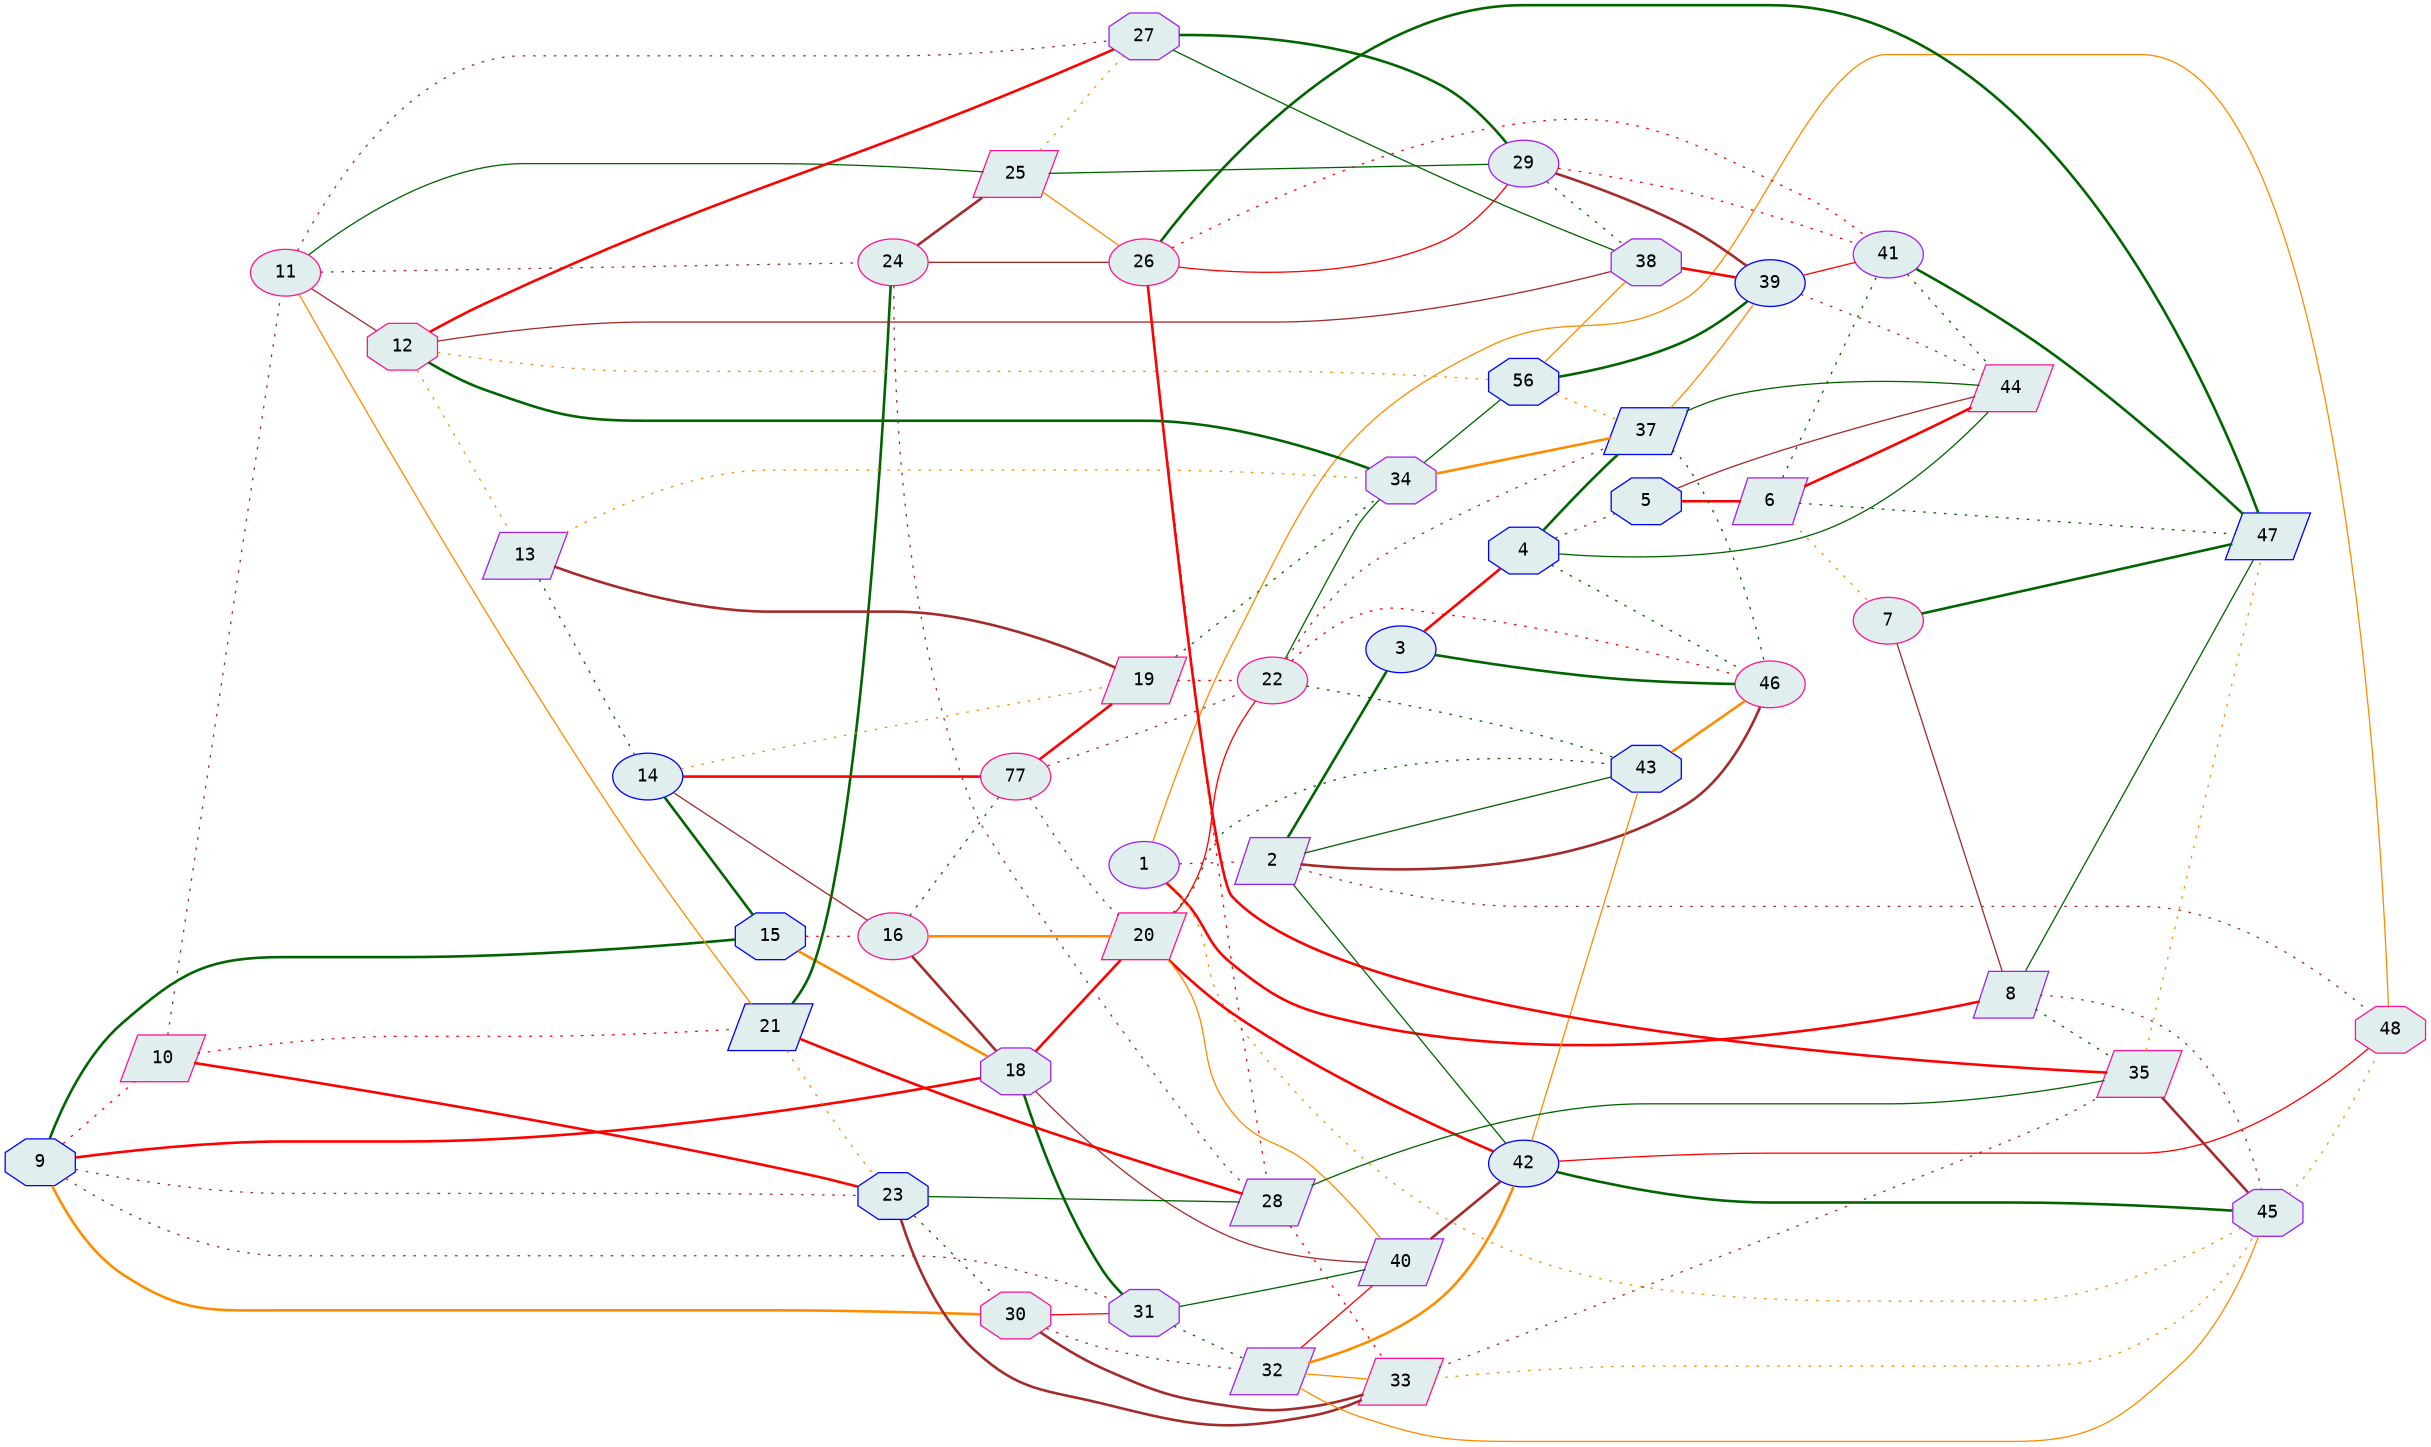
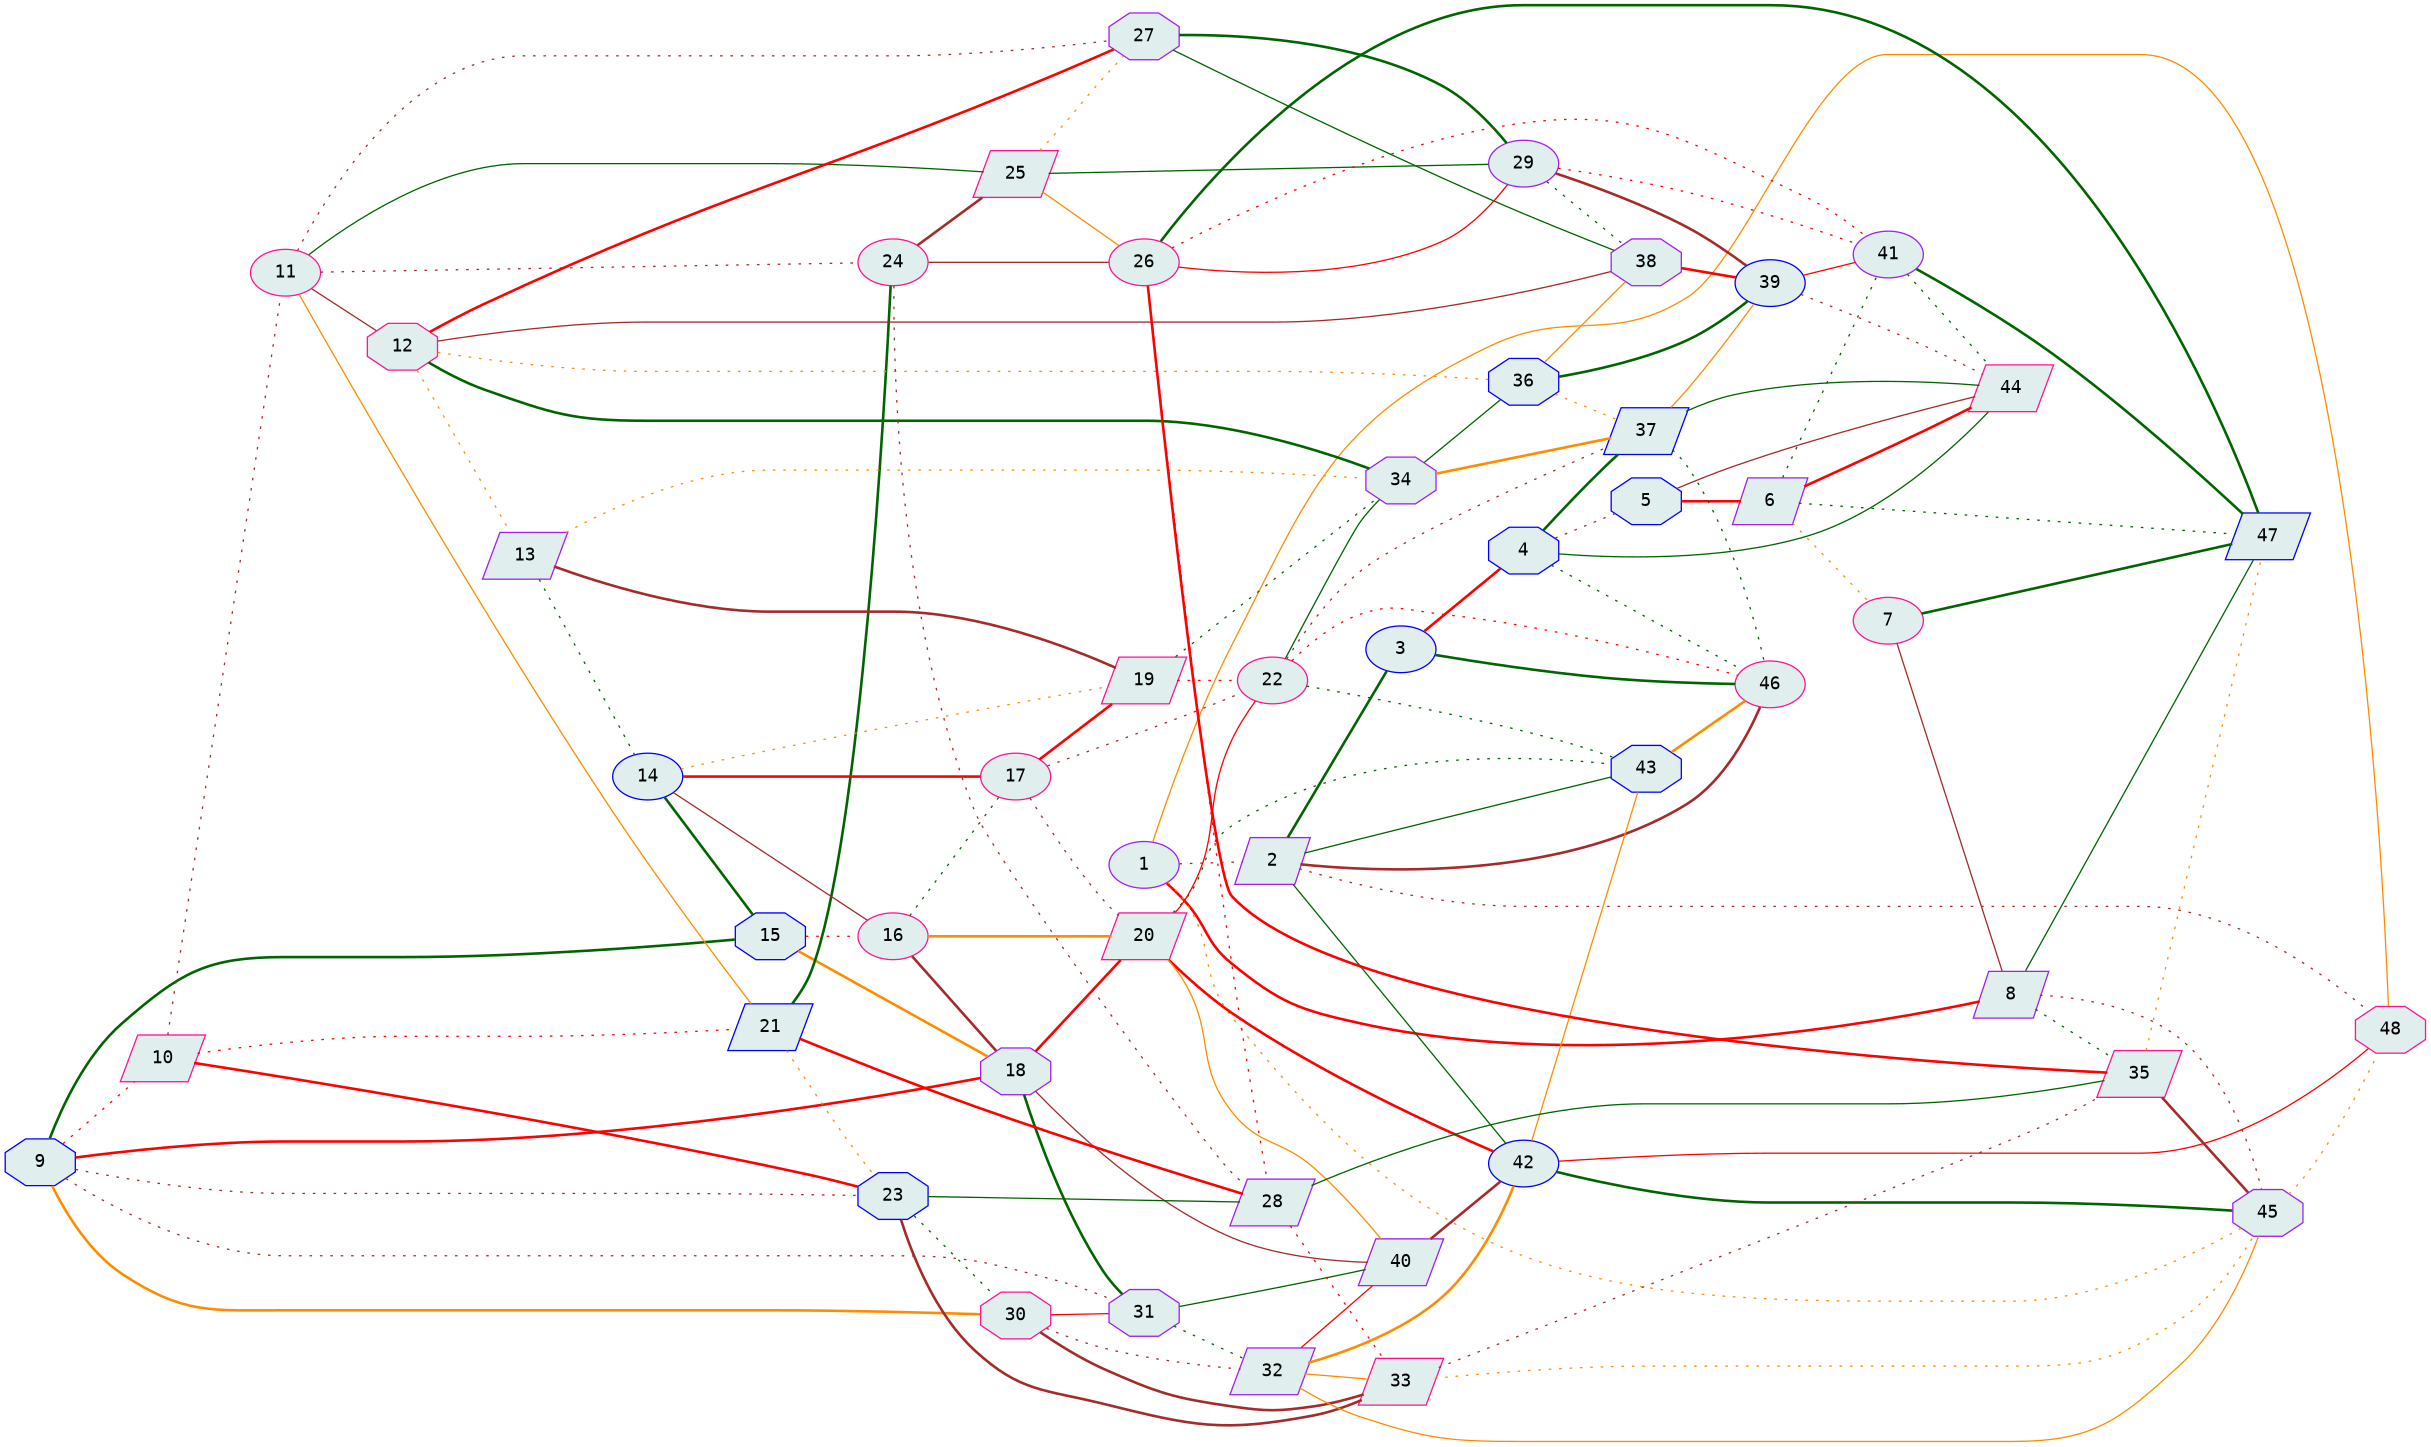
(1524, 382) -> (1524, 382)
(1016, 777) -> (1016, 777)
